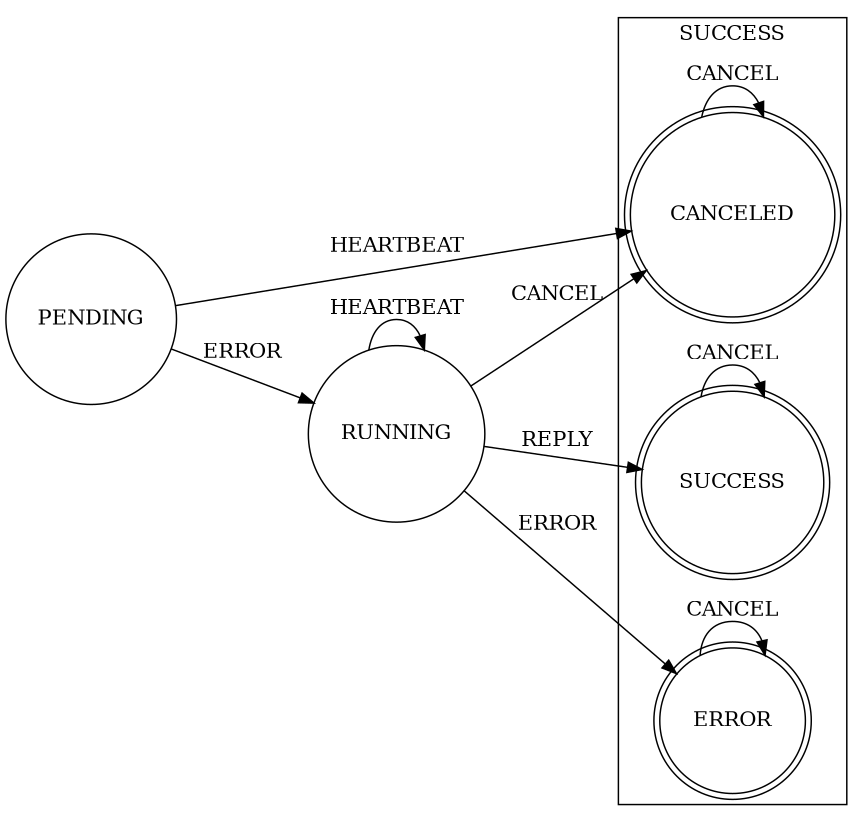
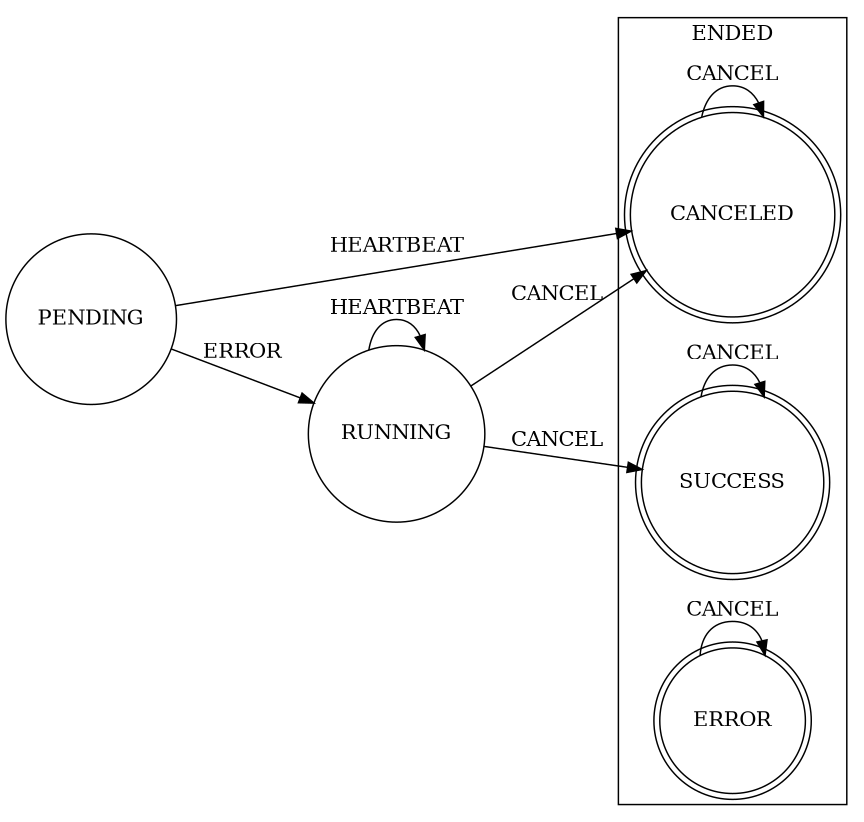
(733, 35) -> (733, 35)
(557, 441) -> (557, 441)
(565, 577) -> none
